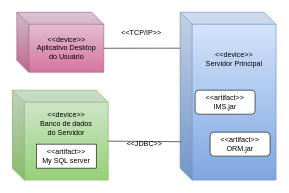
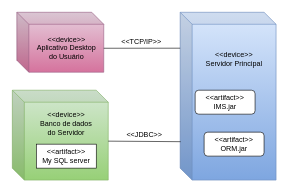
(141, 33) -> (141, 42)
(144, 144) -> (144, 135)
(240, 144) -> (234, 144)
